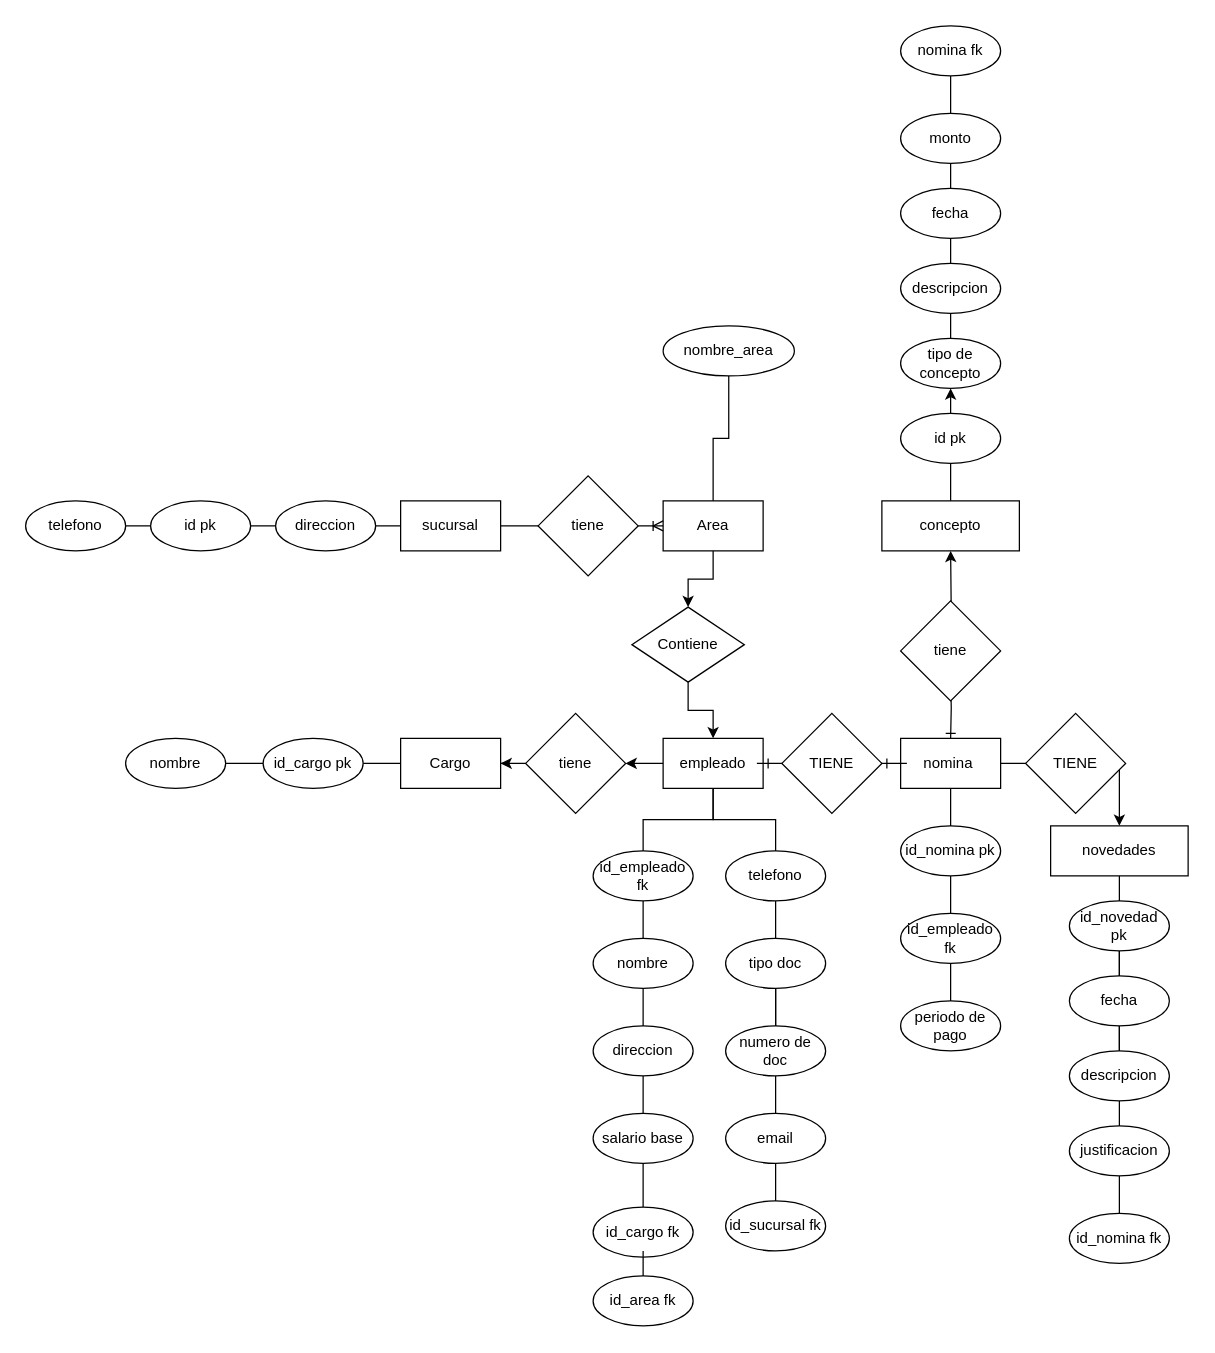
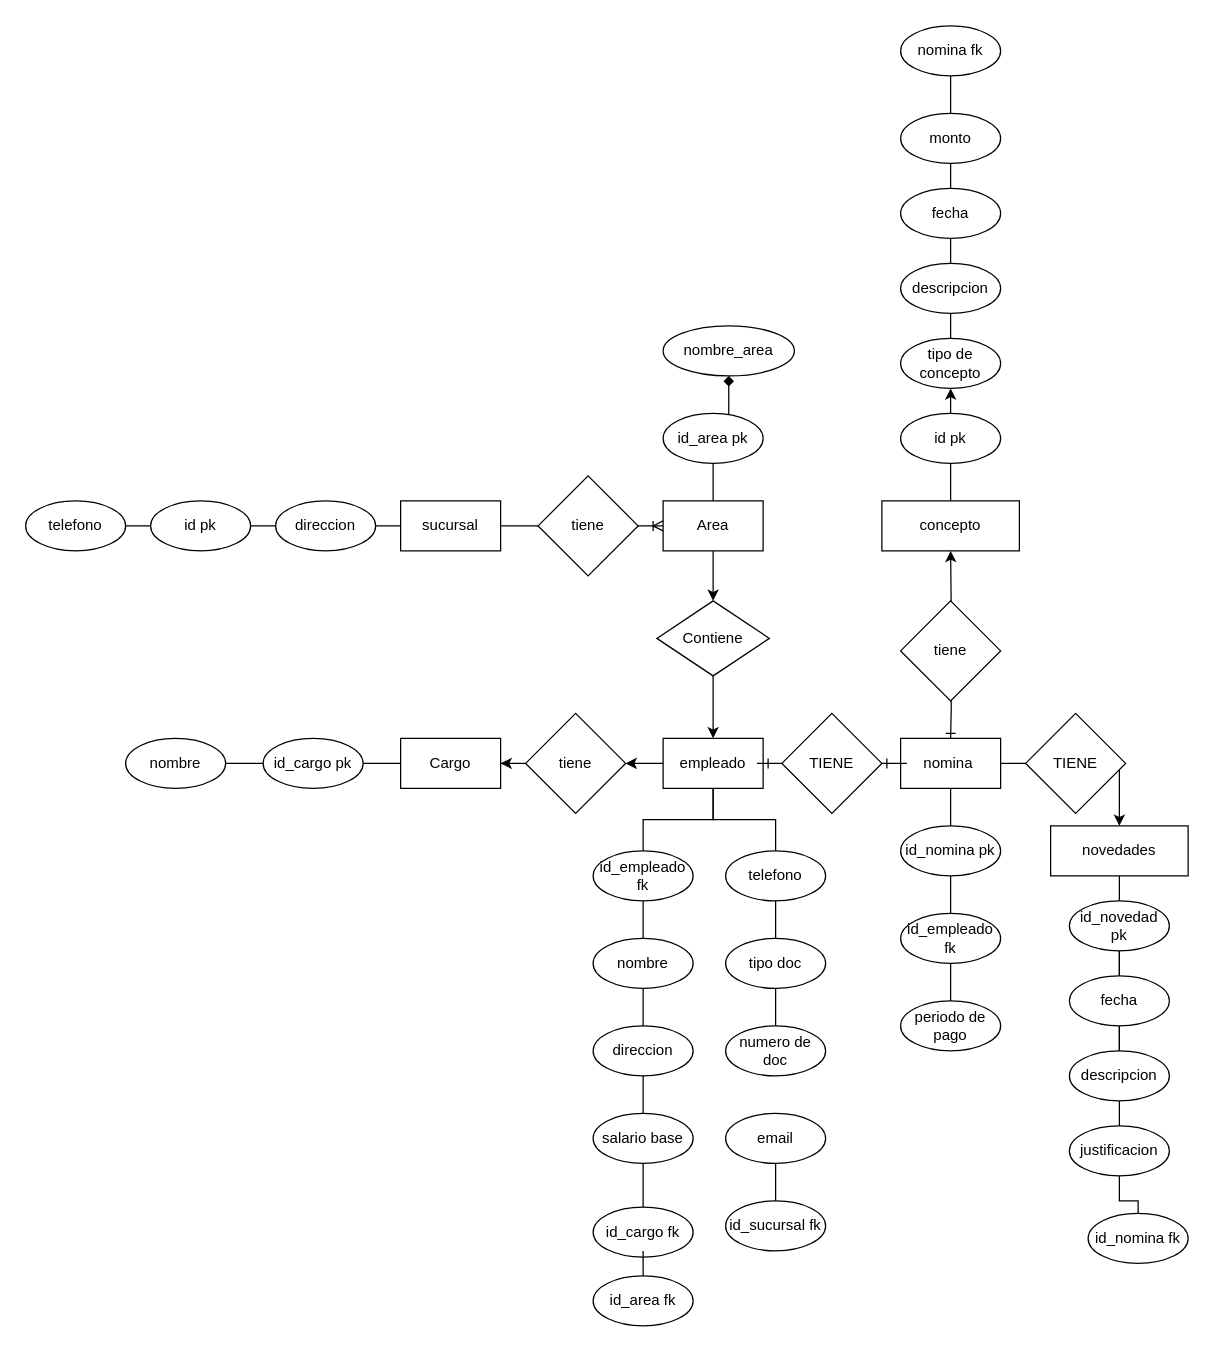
(729, 381) -> (729, 386)
none -> (713, 438)
(688, 644) -> (713, 638)
(776, 1094) -> none
(1119, 1238) -> (1138, 1238)
